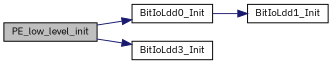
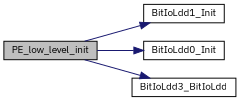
(225, 14) -> (113, 33)
(172, 50) -> (184, 87)
